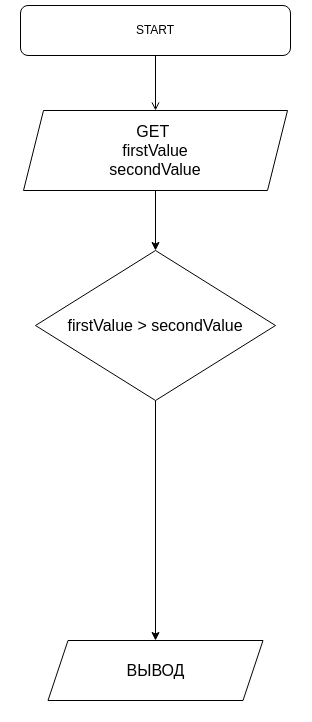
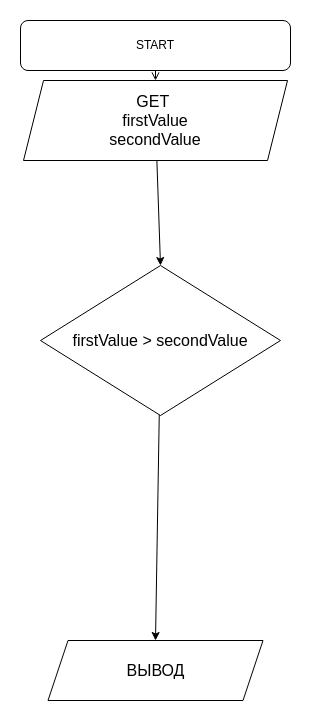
(156, 31) -> (156, 46)
(156, 151) -> (156, 121)
(156, 326) -> (161, 341)
